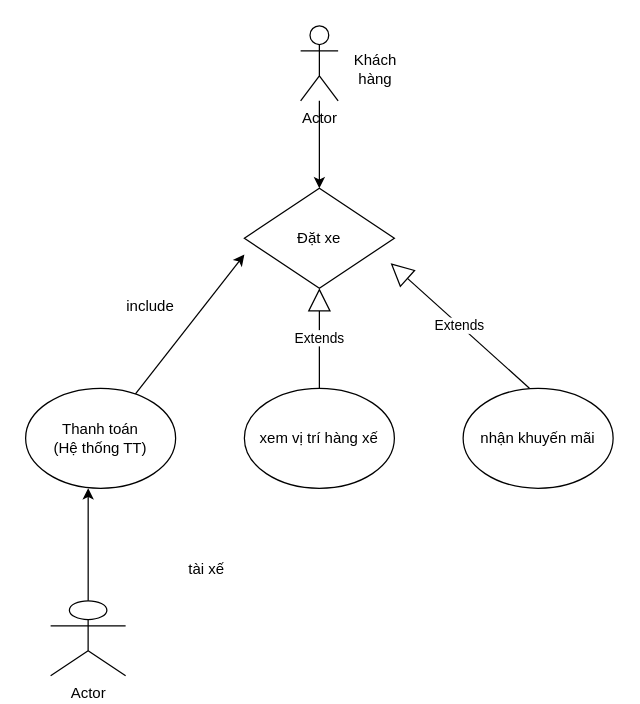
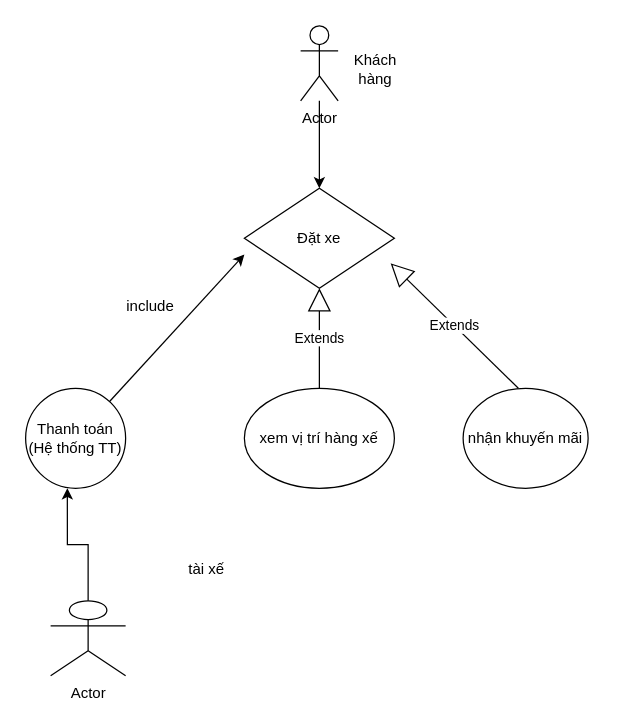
(101, 438) -> (76, 438)
(538, 438) -> (526, 438)
